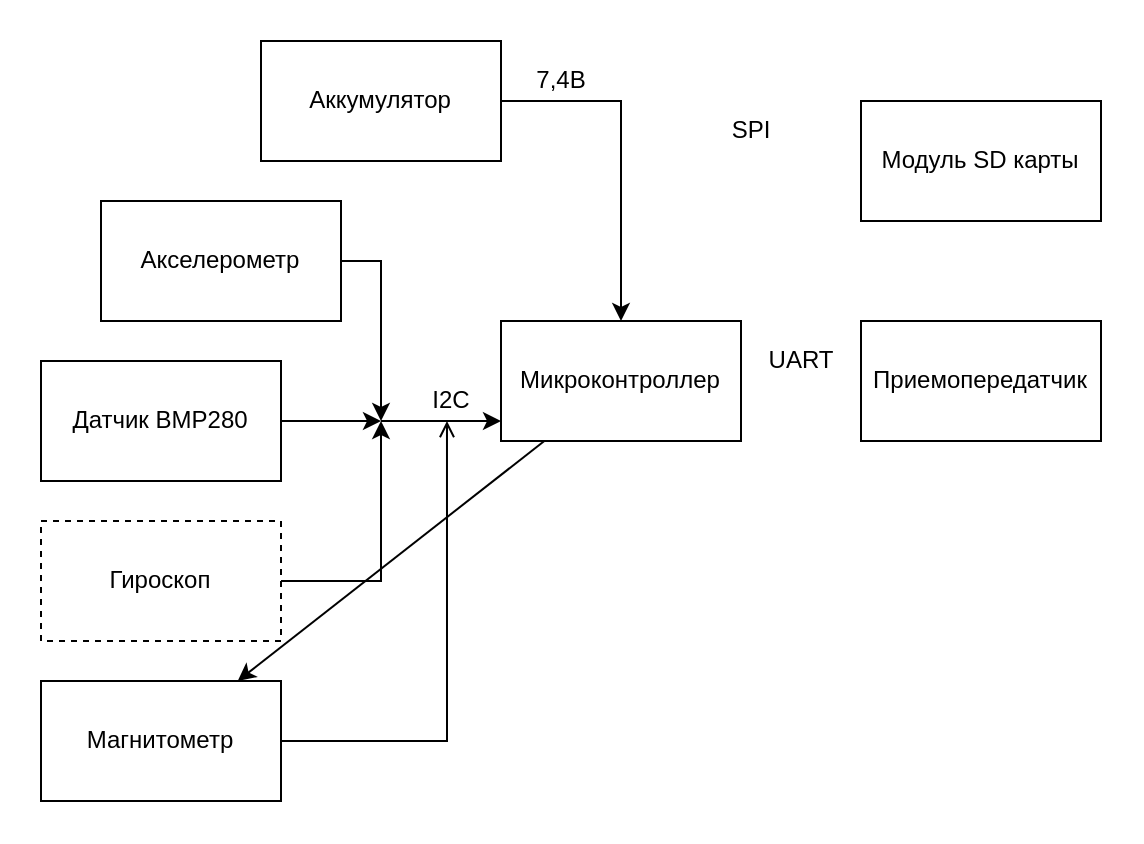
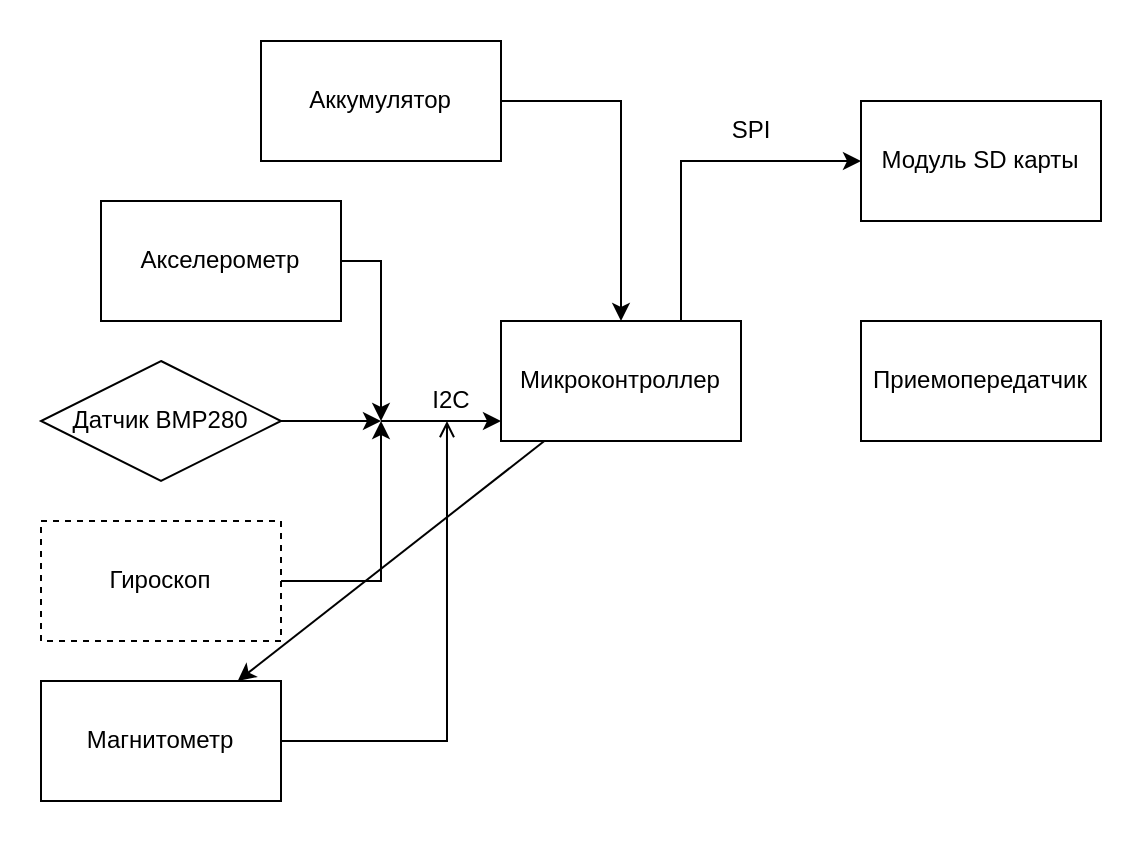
(561, 81) -> none
none -> (684, 161)
(801, 361) -> none
(161, 421) -> (161, 421)
